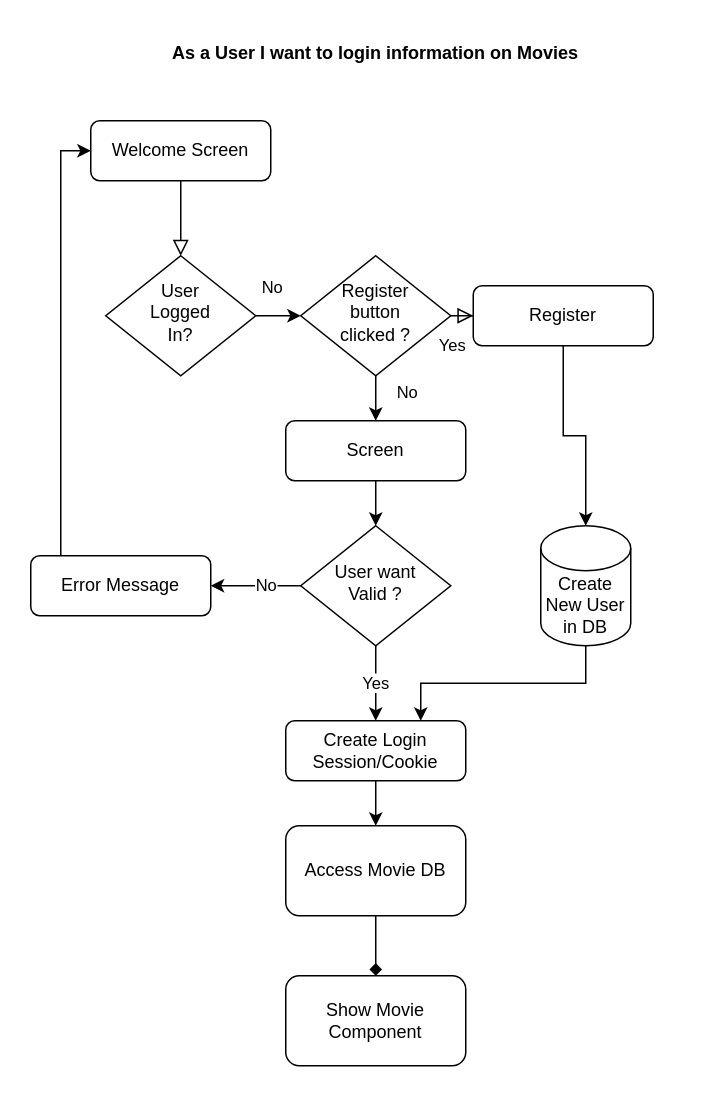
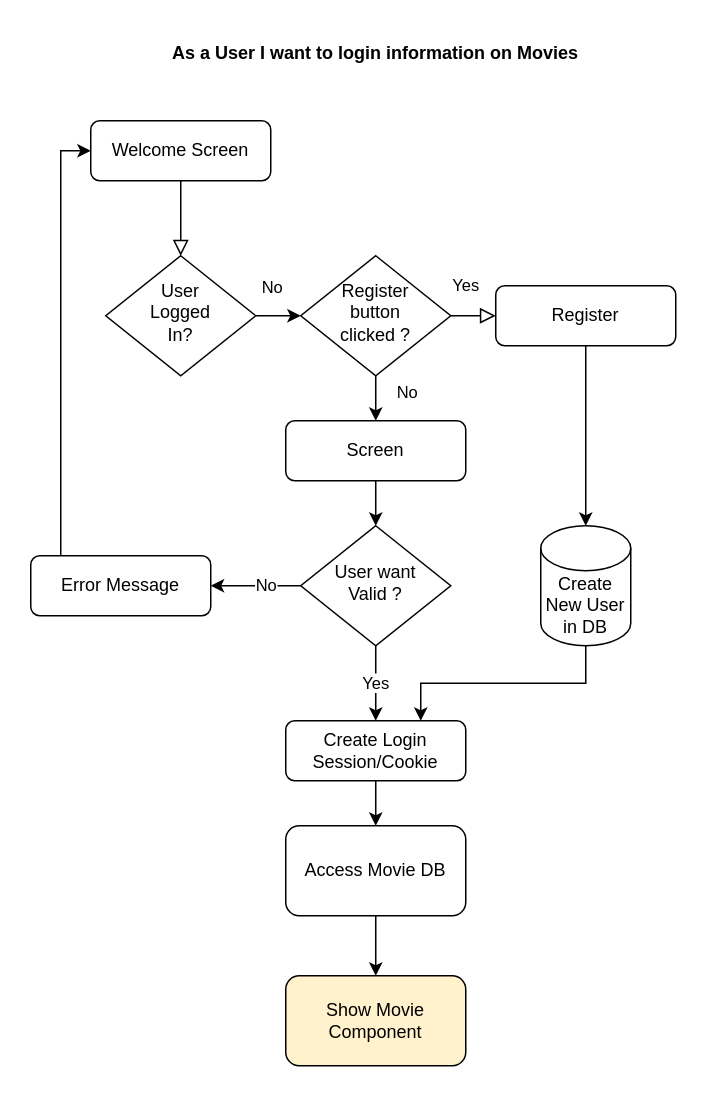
(563, 316) -> (586, 316)
(376, 963) -> (376, 964)
(376, 1021) -> (376, 1021)
